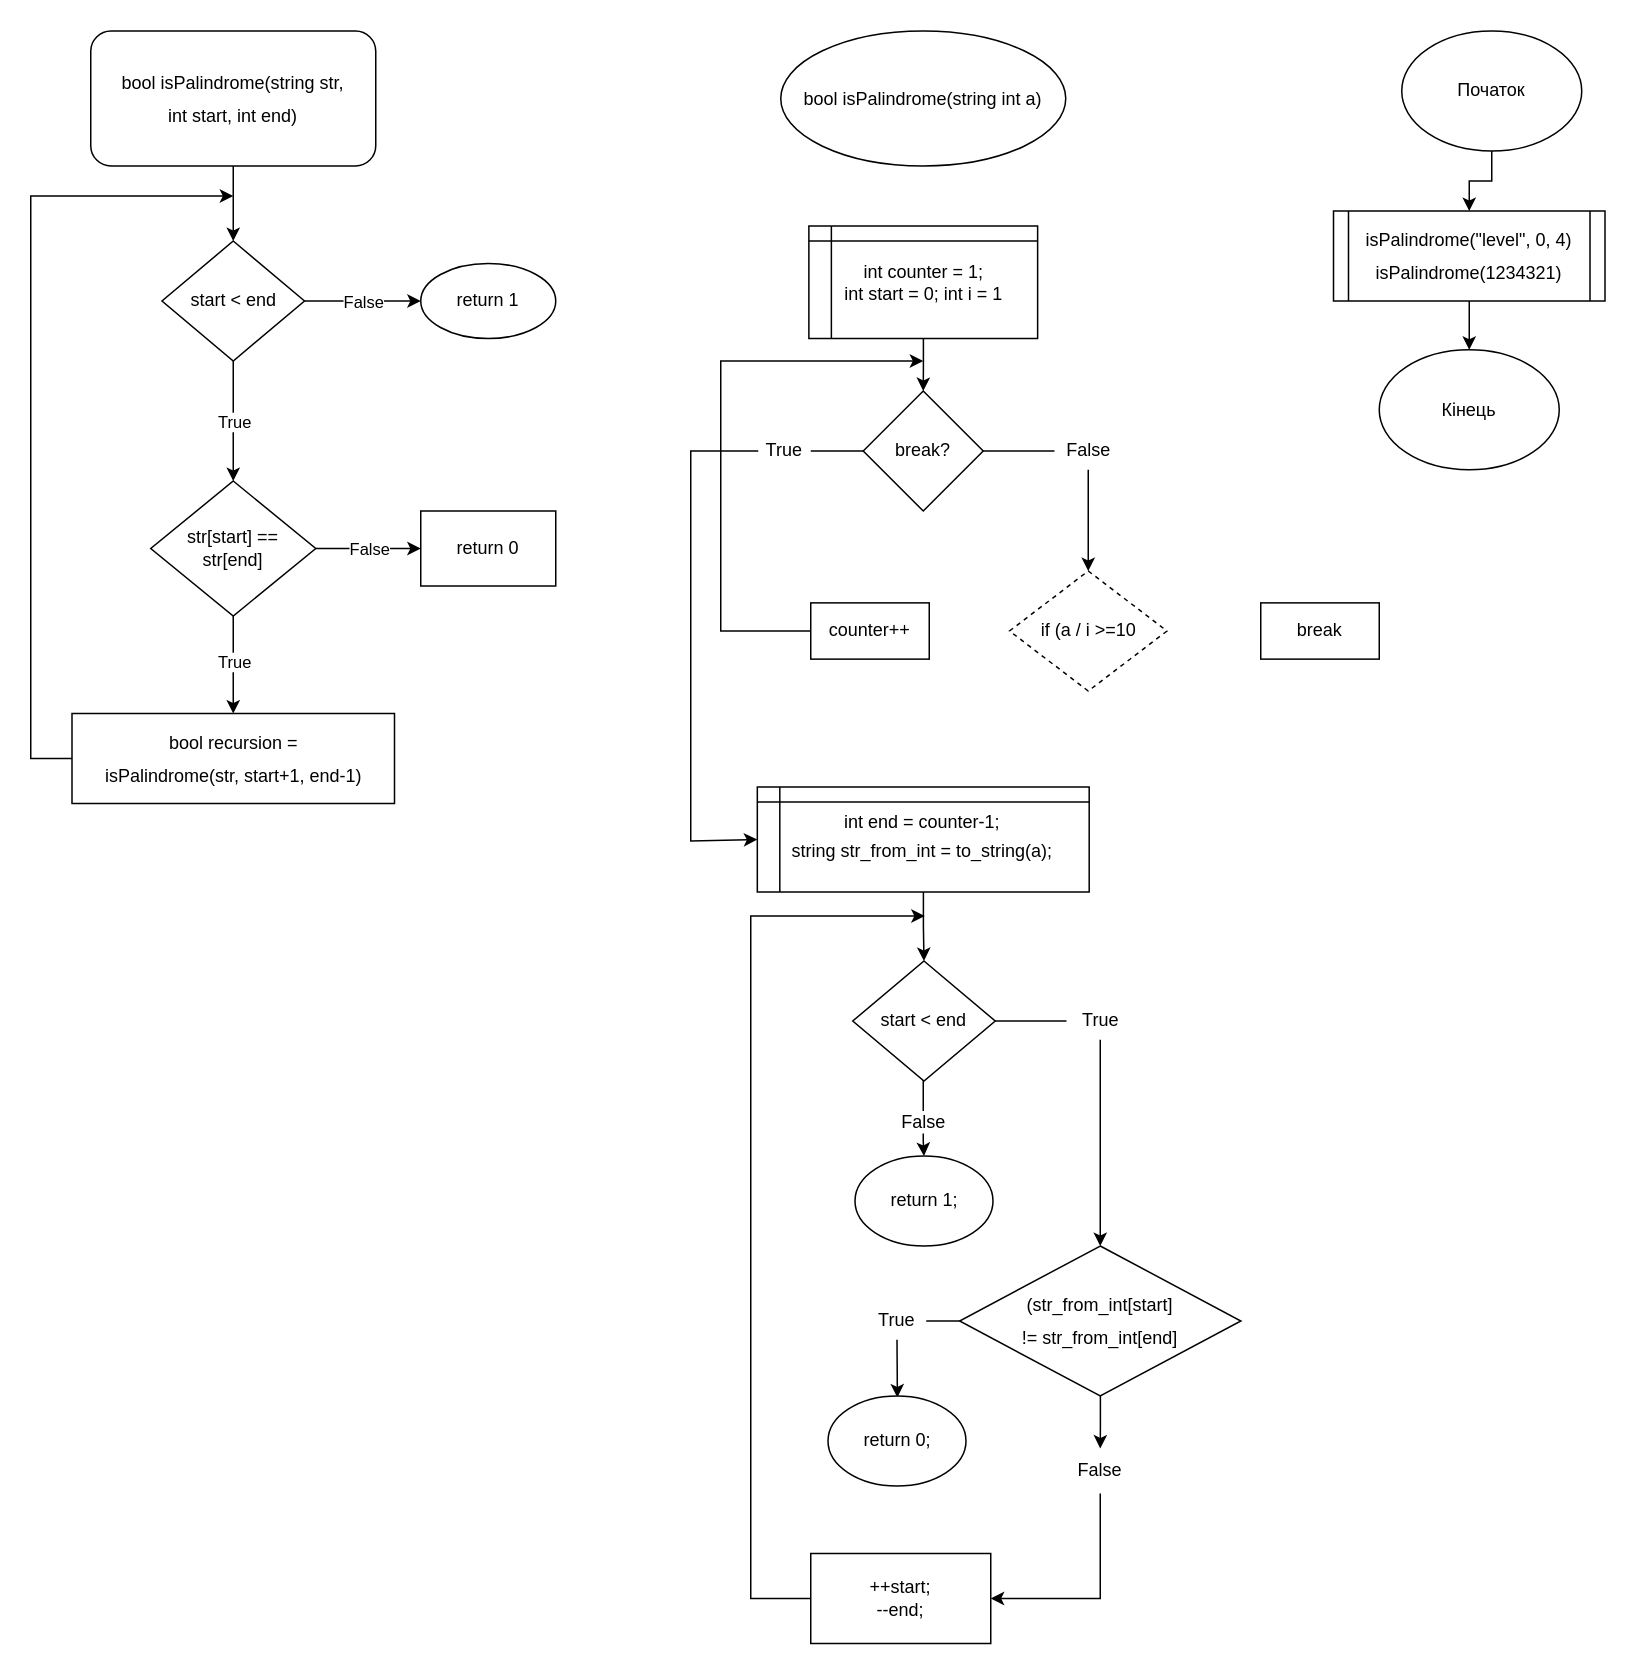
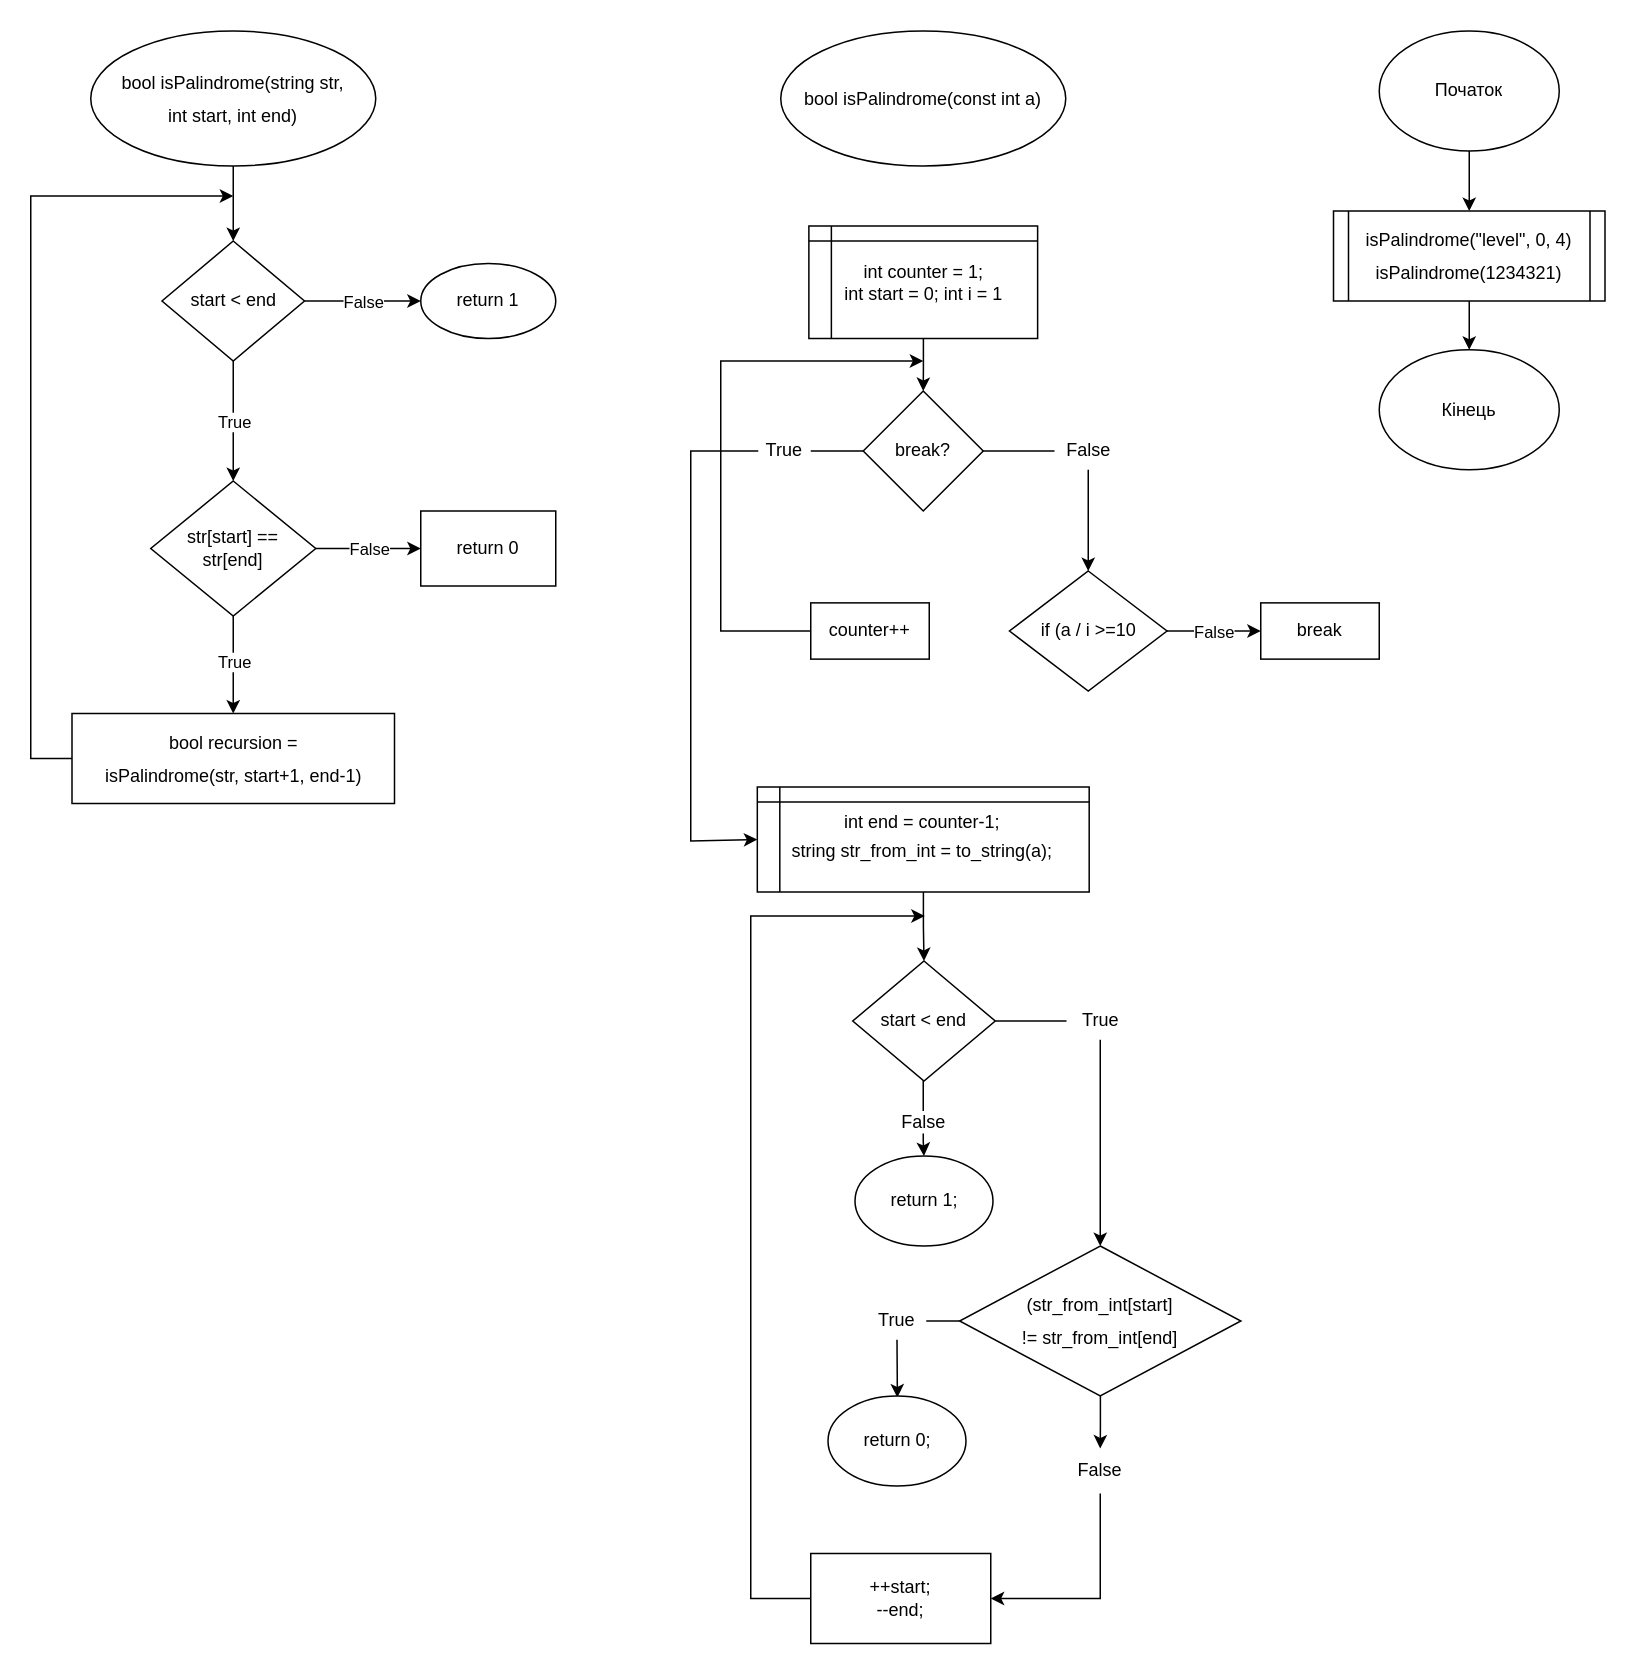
(1492, 91) -> (1469, 91)
(233, 98) -> (233, 98)
(923, 98) -> (923, 98)
(1088, 631) -> (1088, 631)
none -> (1209, 631)
